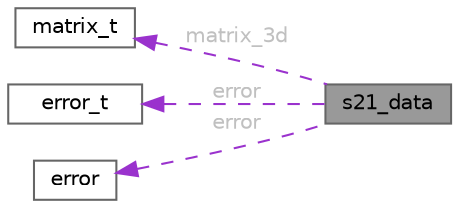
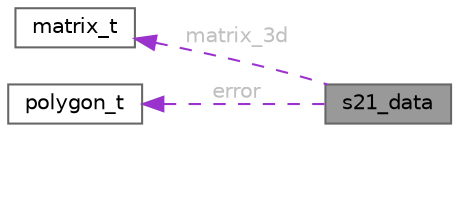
(75, 104) -> (75, 104)
(75, 180) -> none
